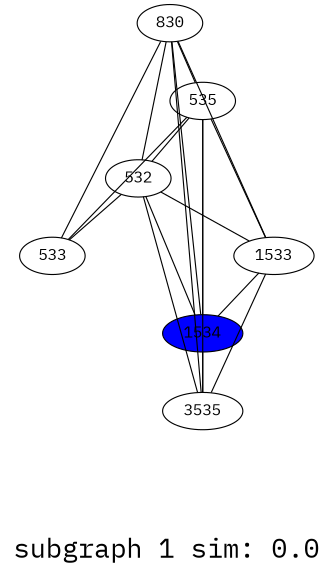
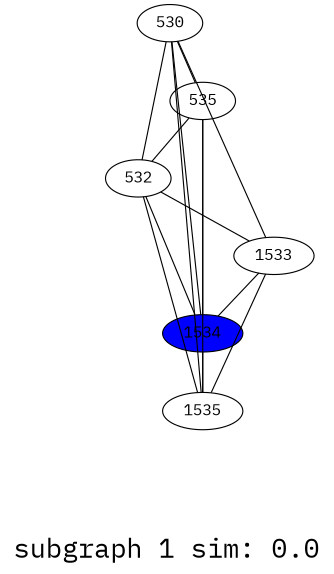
(170, 23) -> (170, 23)
(238, 178) -> none
(52, 256) -> none
(203, 411) -> (203, 411)
